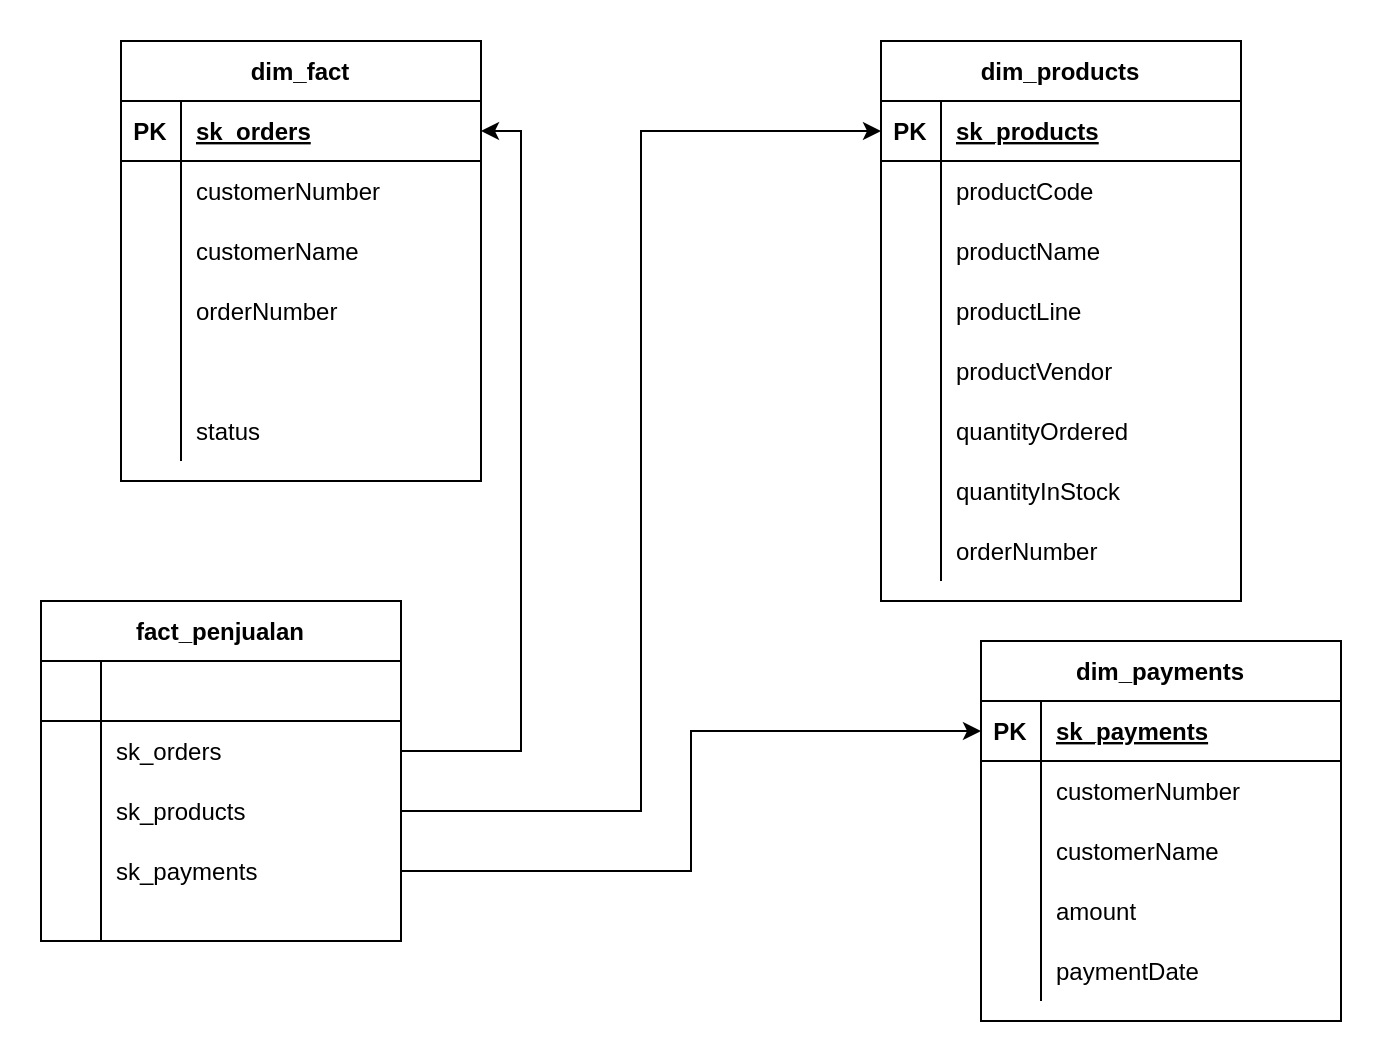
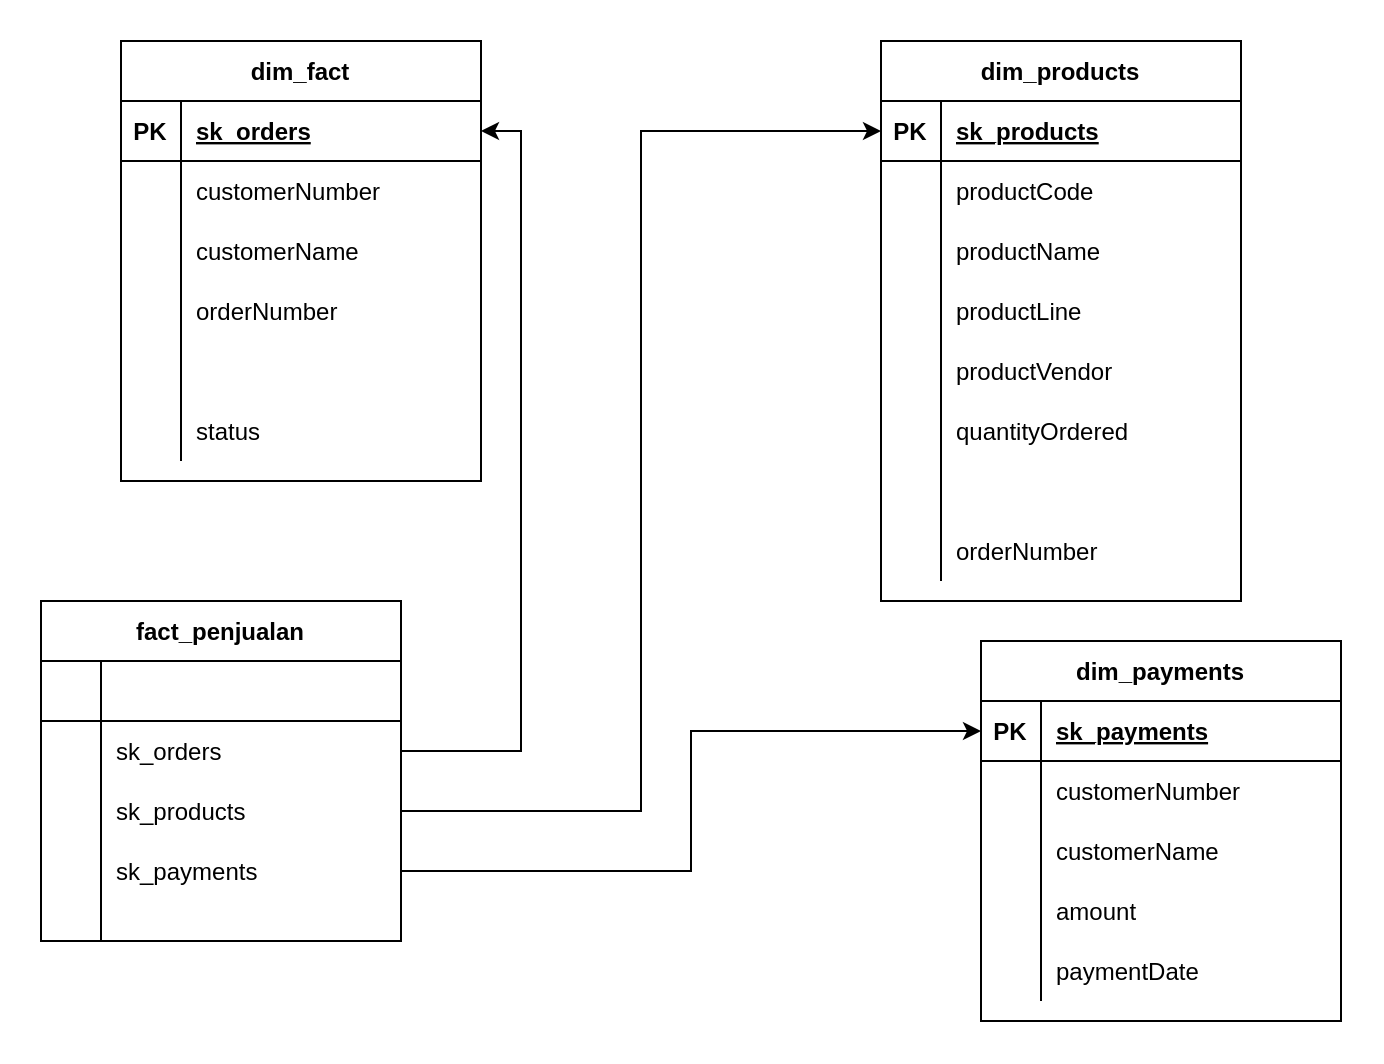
(1091, 491) -> none
